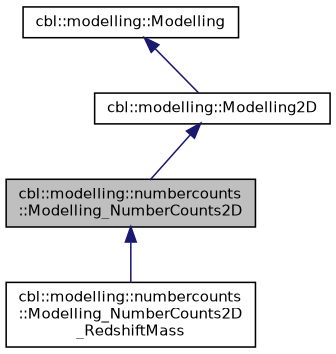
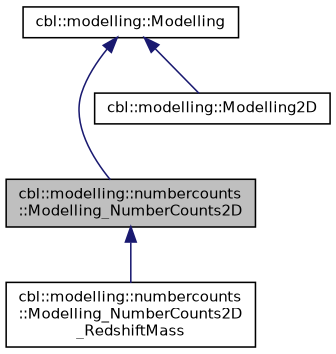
(170, 157) -> (79, 115)
